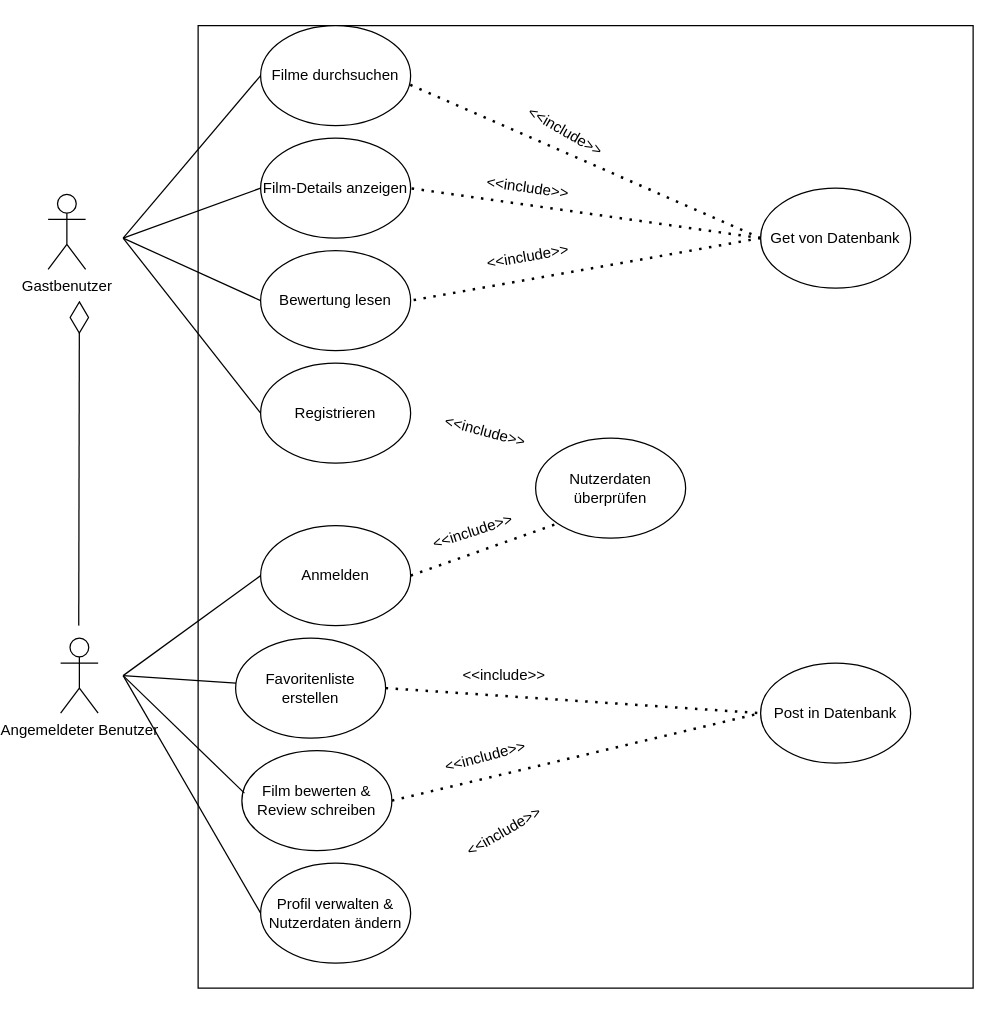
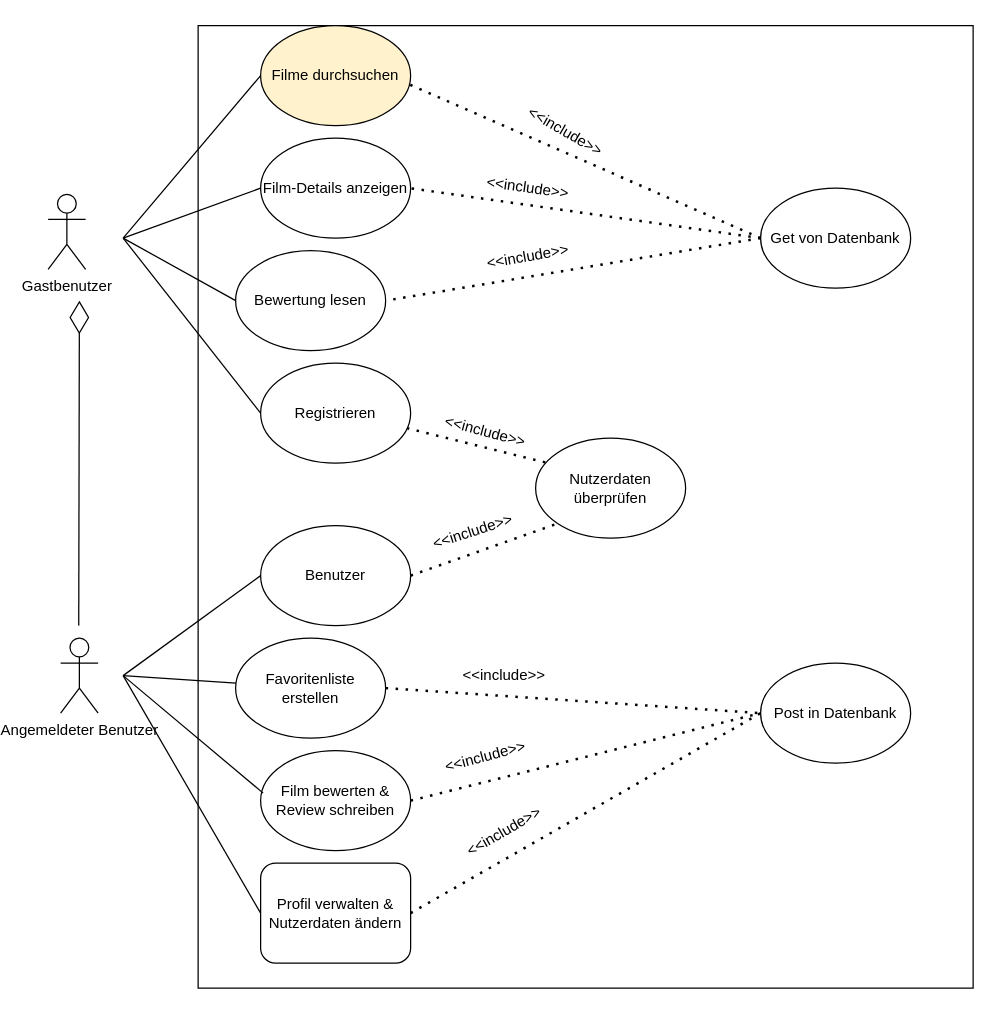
(336, 76) -> (336, 76)
(336, 301) -> (311, 301)
none -> (476, 445)
(336, 576) -> (336, 576)
(317, 801) -> (336, 801)
none -> (585, 813)
(336, 913) -> (336, 913)
